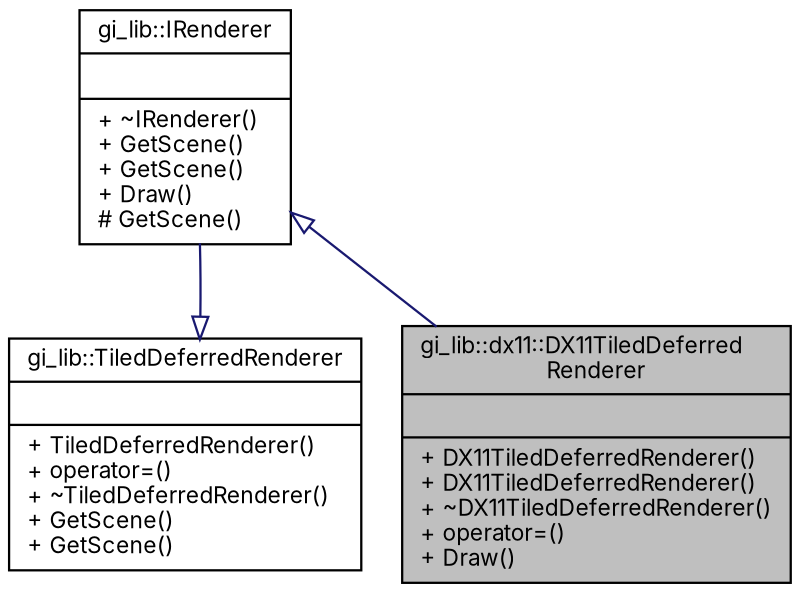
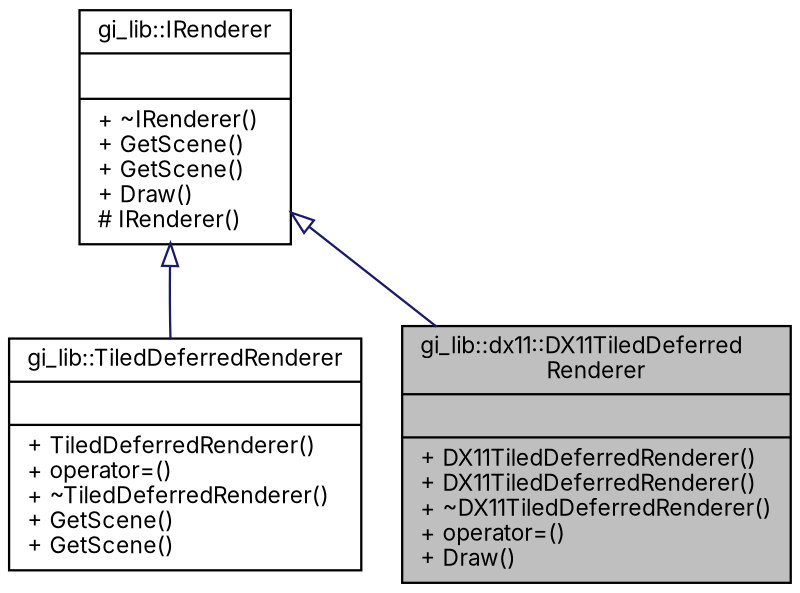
(170, 220) -> (170, 220)
(200, 280) -> (170, 303)
